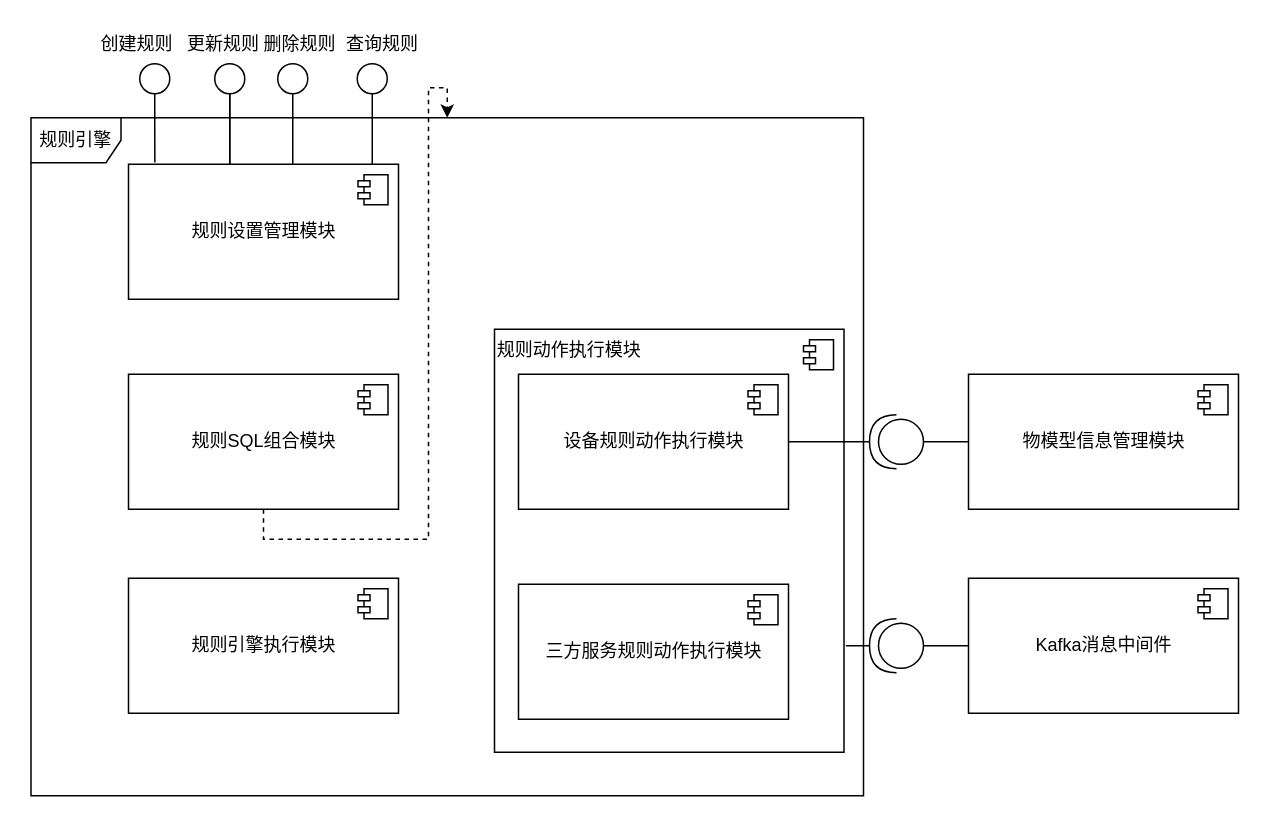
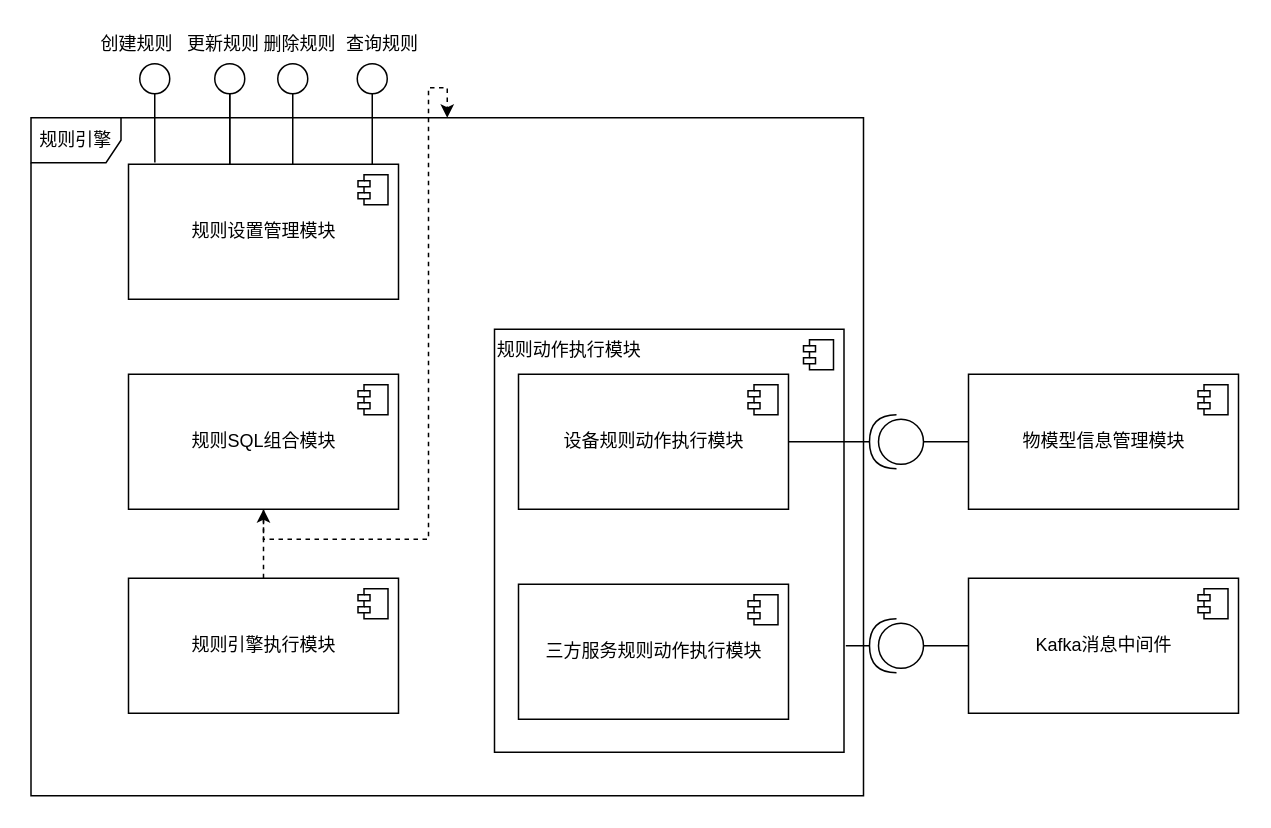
none -> (263, 560)
